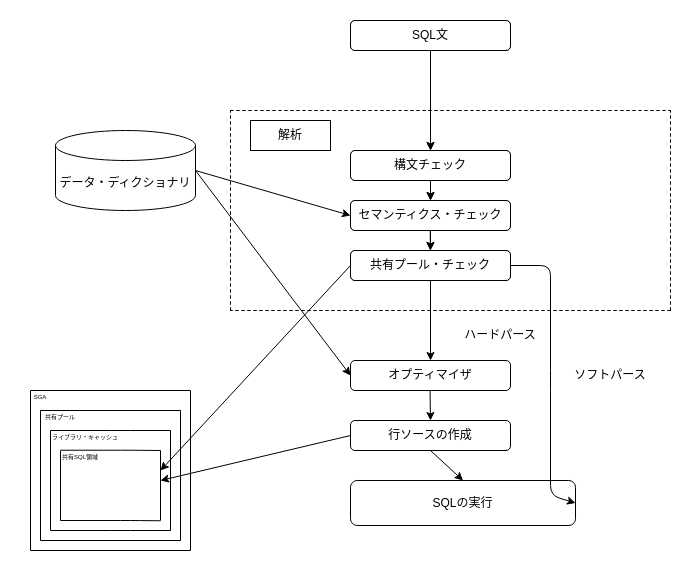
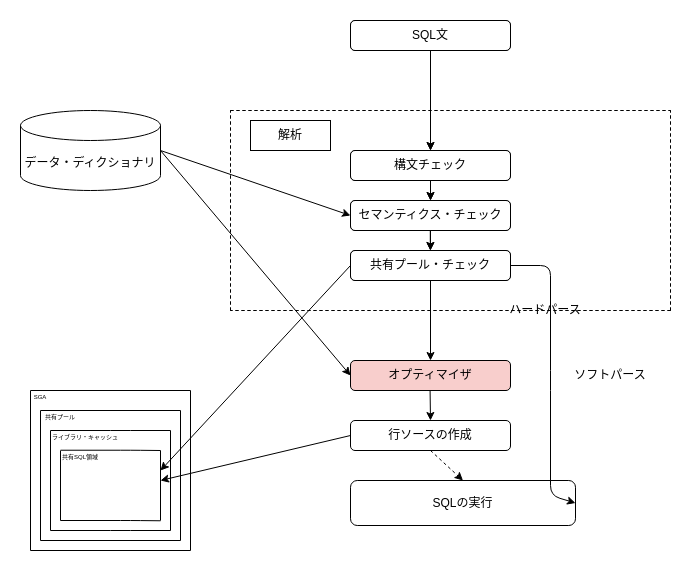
(126, 171) -> (91, 151)
(501, 336) -> (546, 311)
(431, 376) -> (431, 376)
(445, 464) -> (445, 464)
